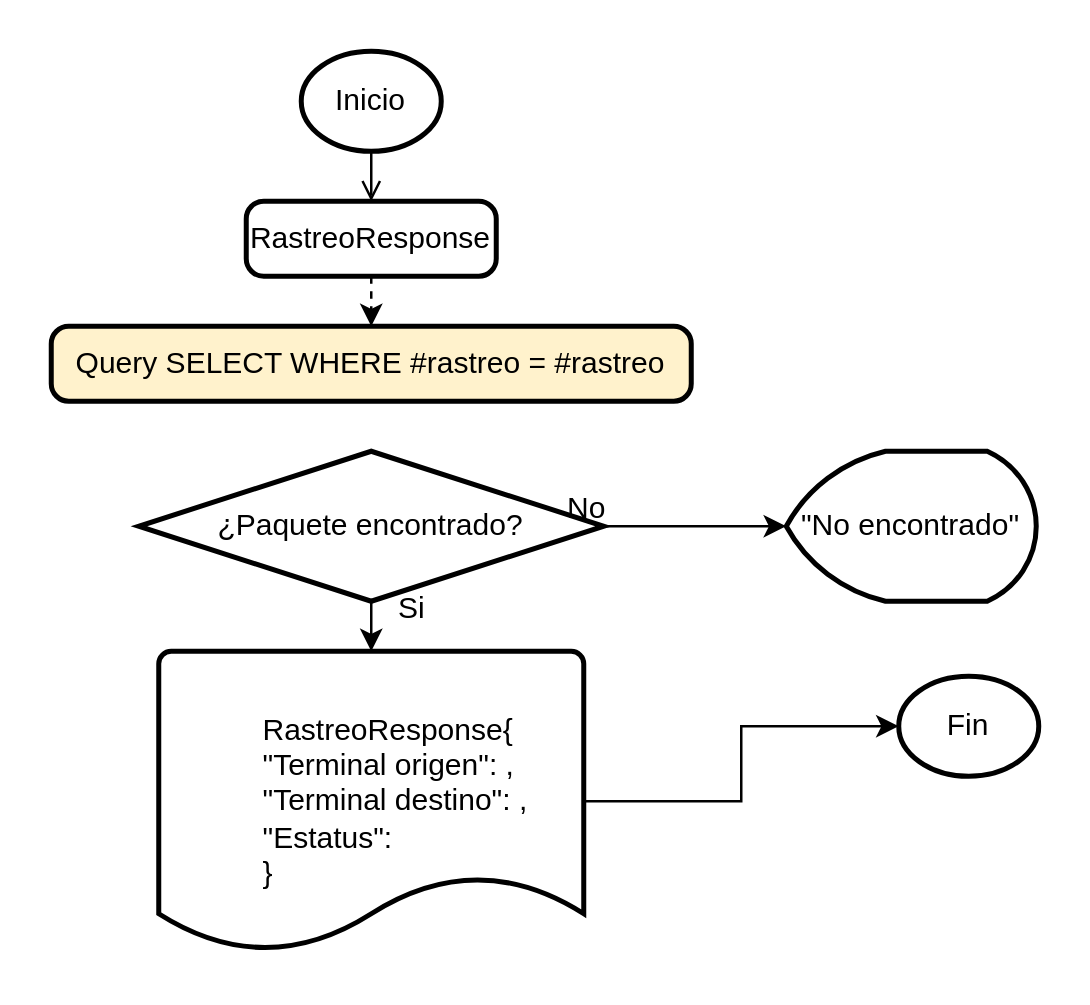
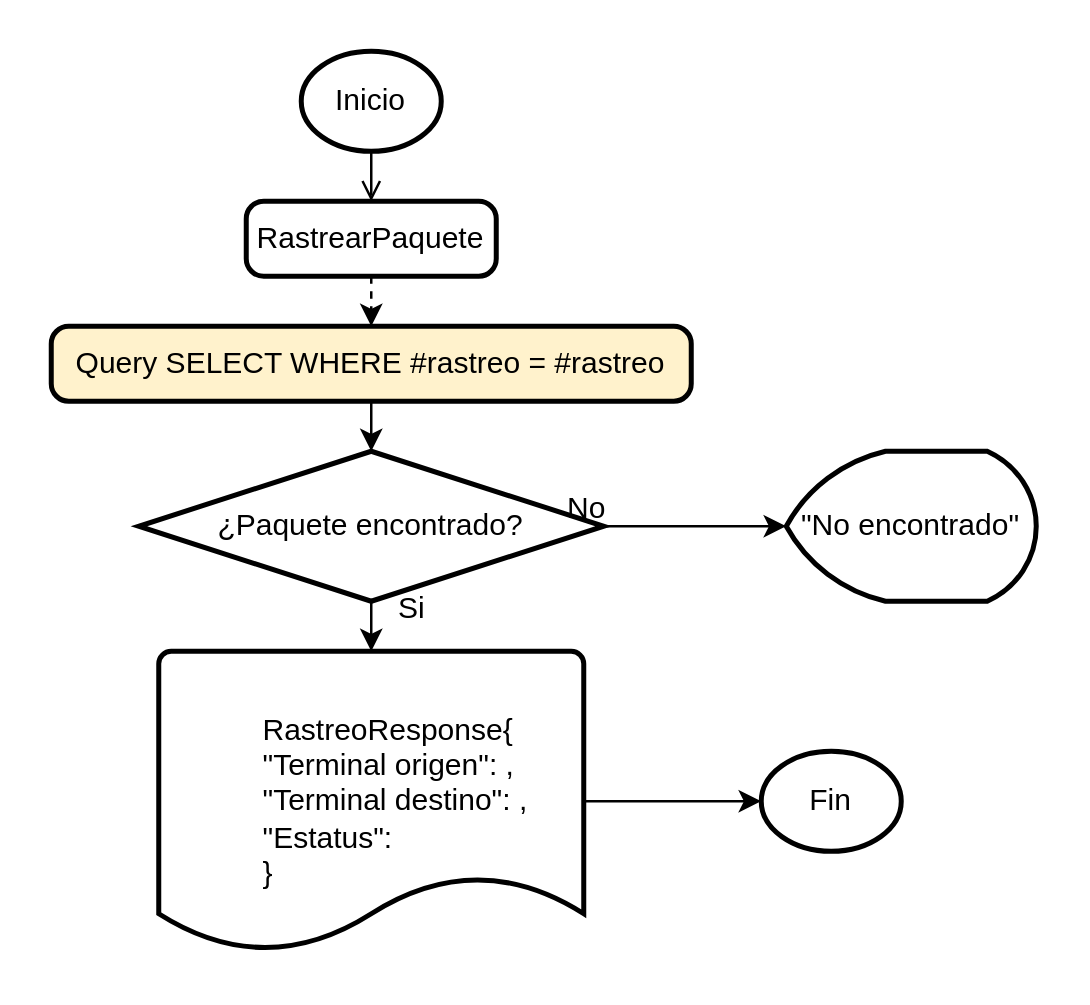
(371, 239) -> (371, 239)
none -> (371, 418)
(969, 726) -> (831, 801)
